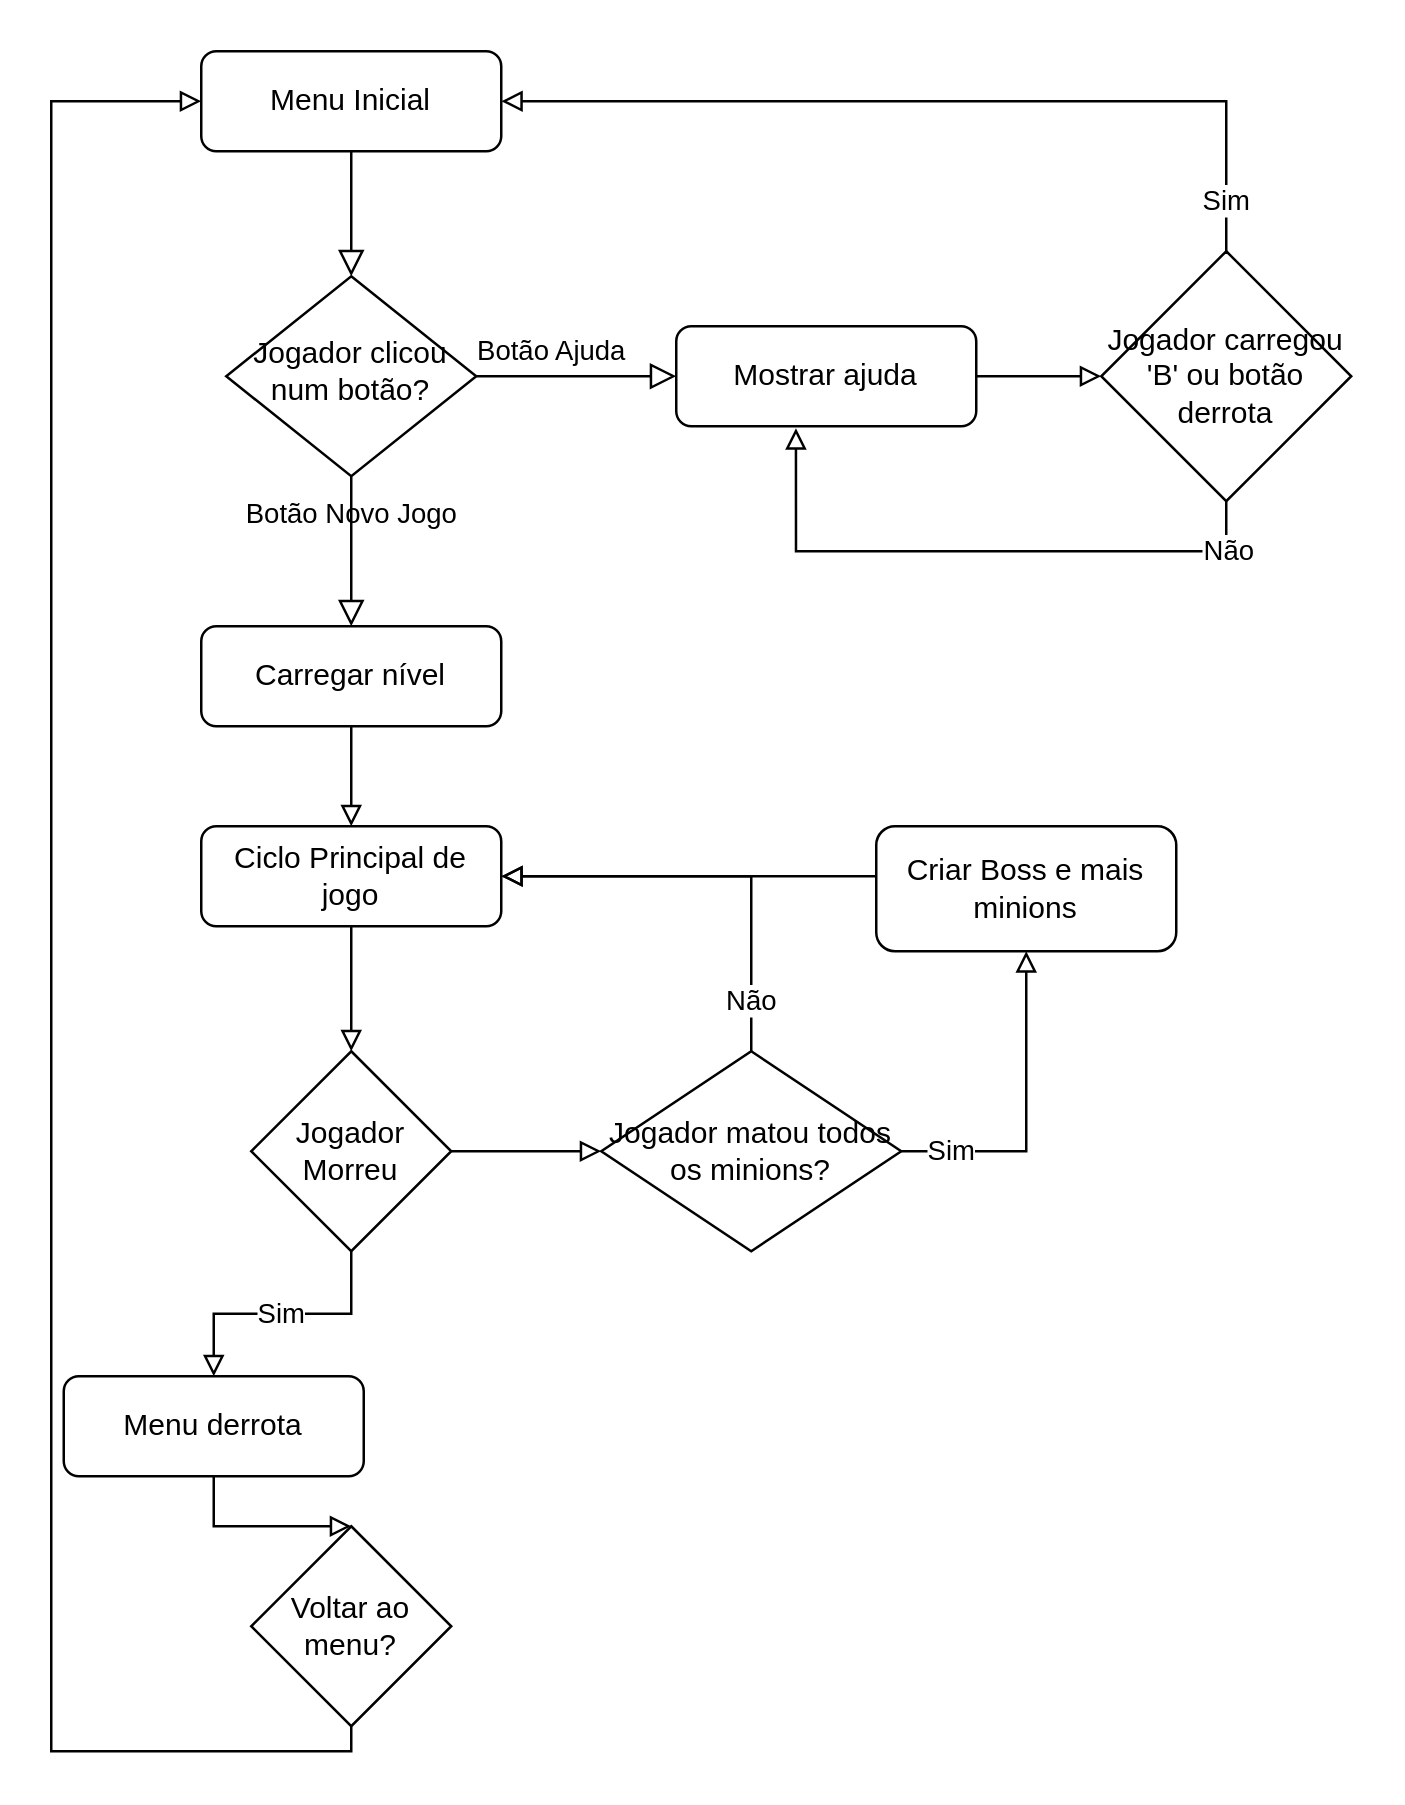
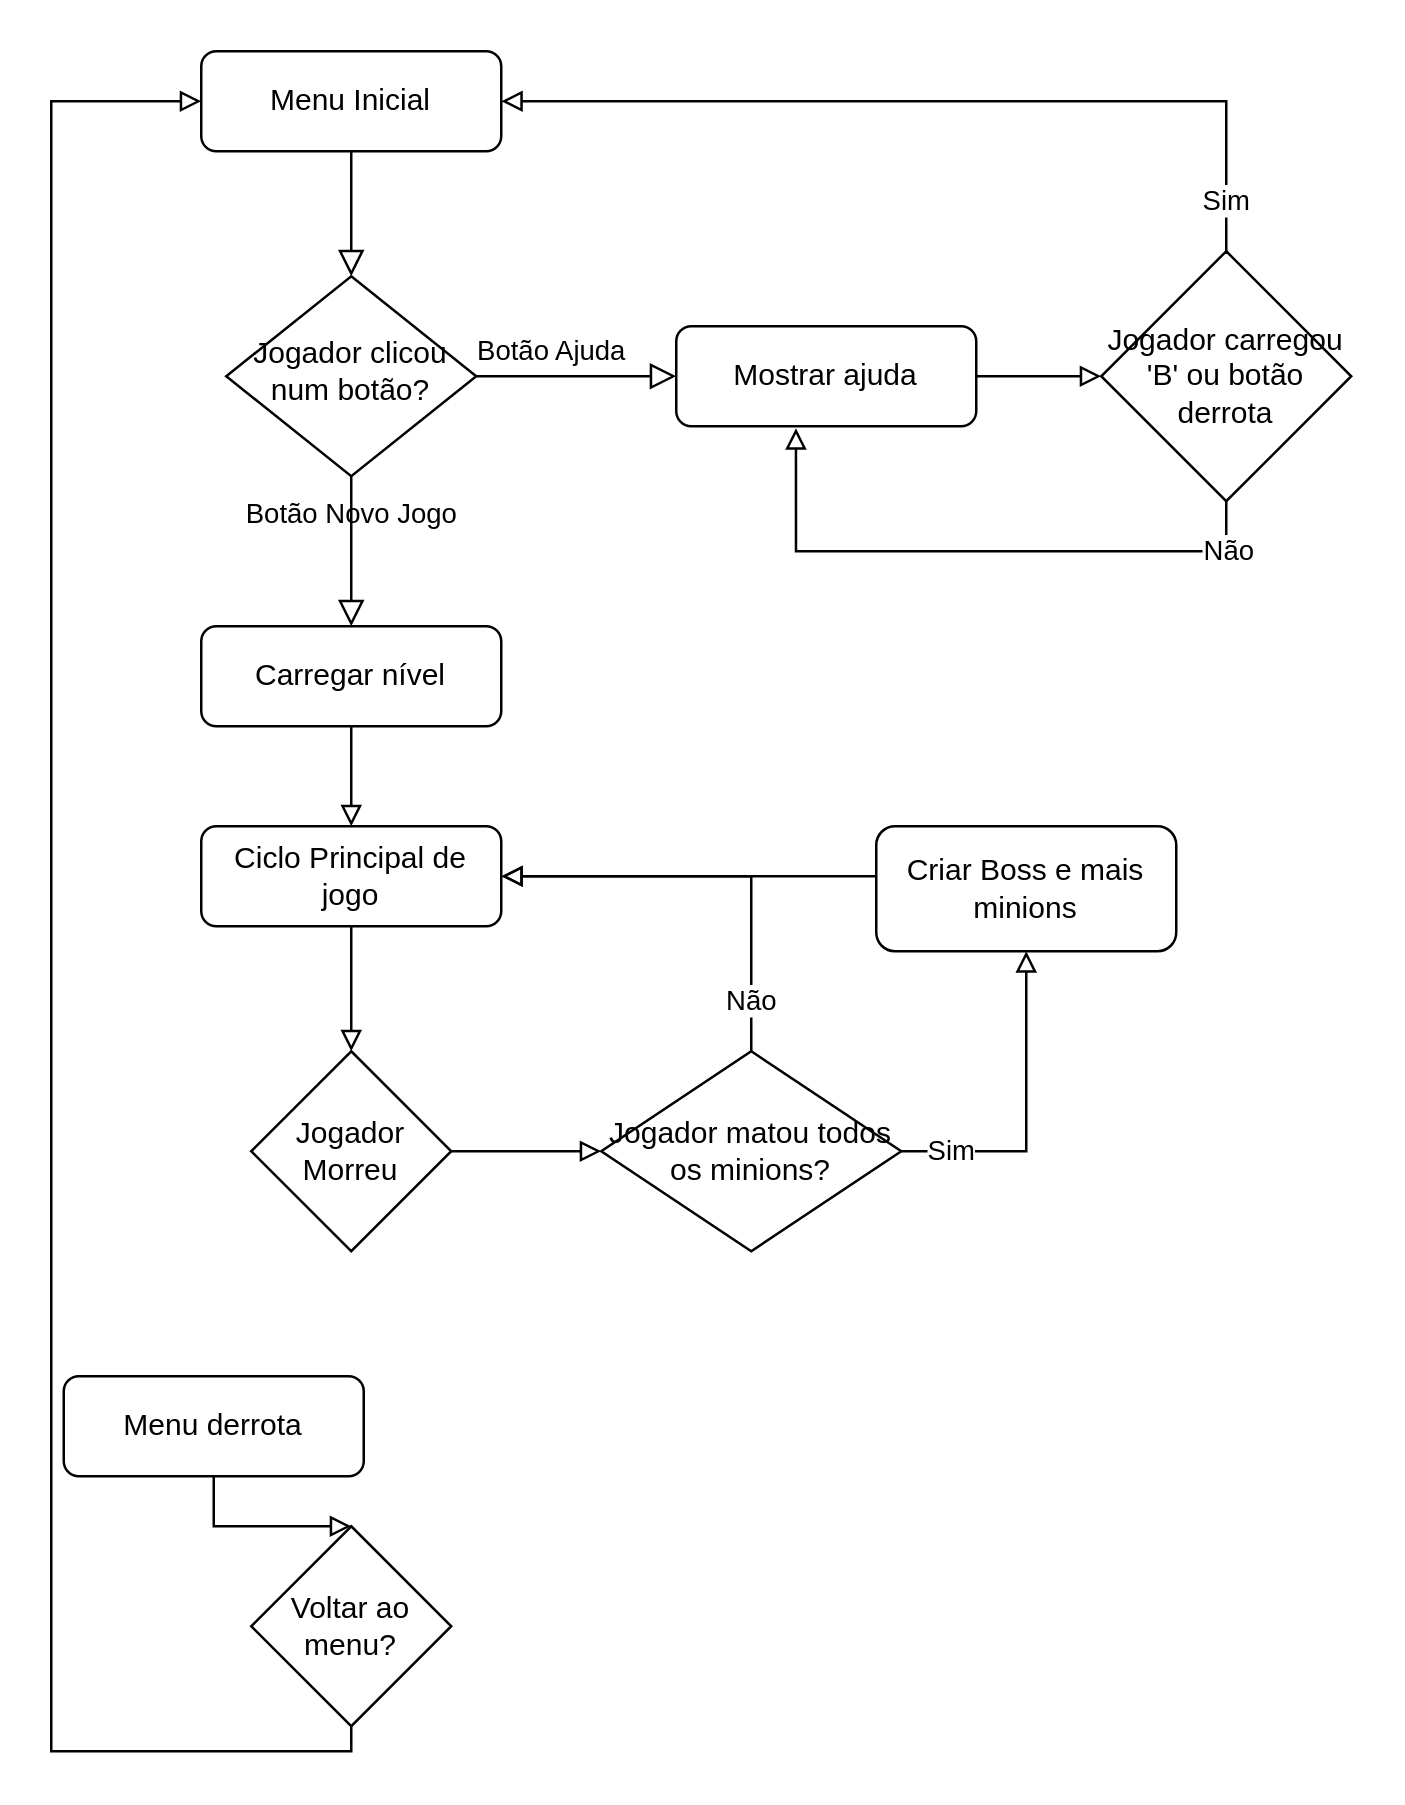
(293, 1314) -> none
